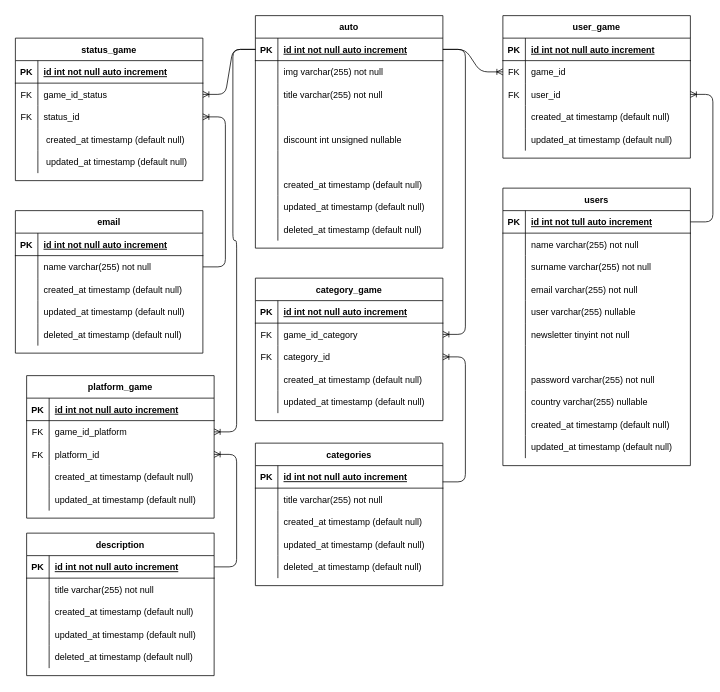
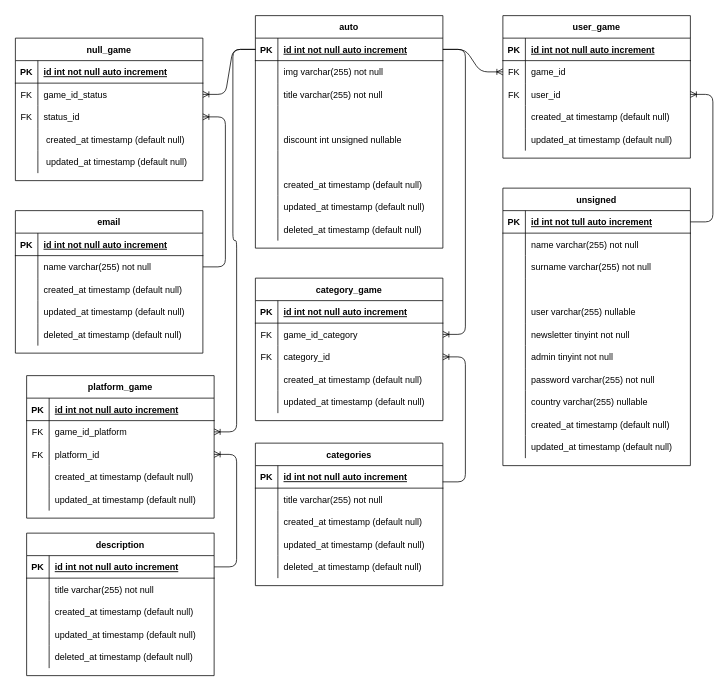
(109, 50) -> (109, 50)
(596, 200) -> (596, 200)
(608, 289) -> none
none -> (608, 357)
